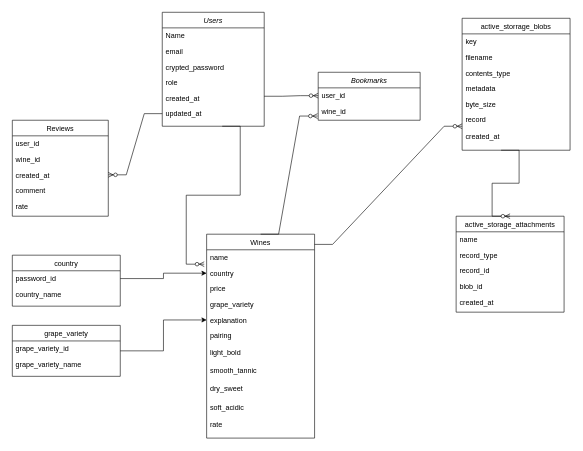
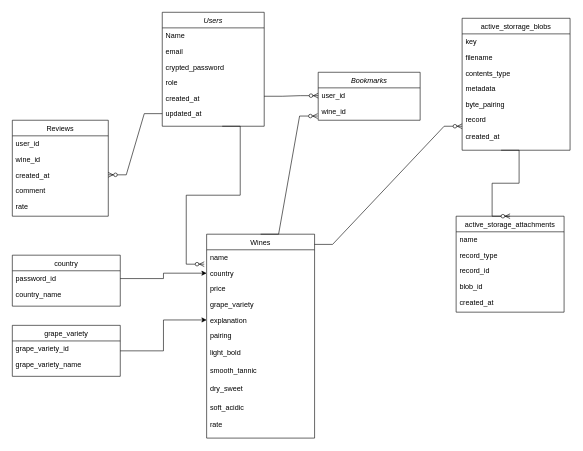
(483, 104) -> (488, 104)
